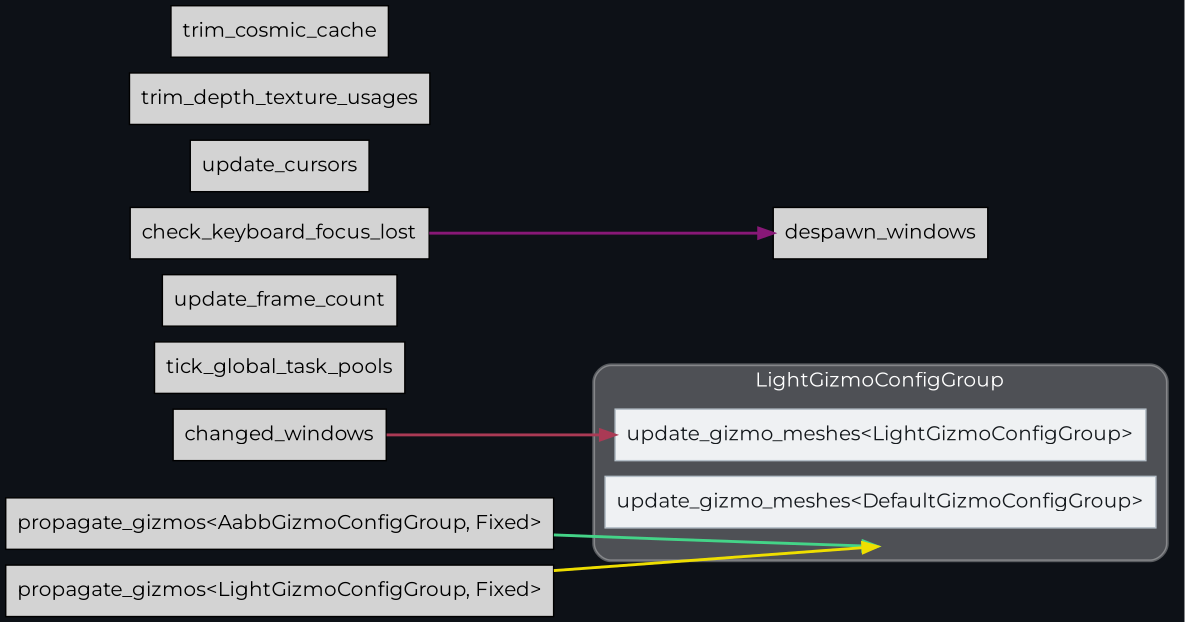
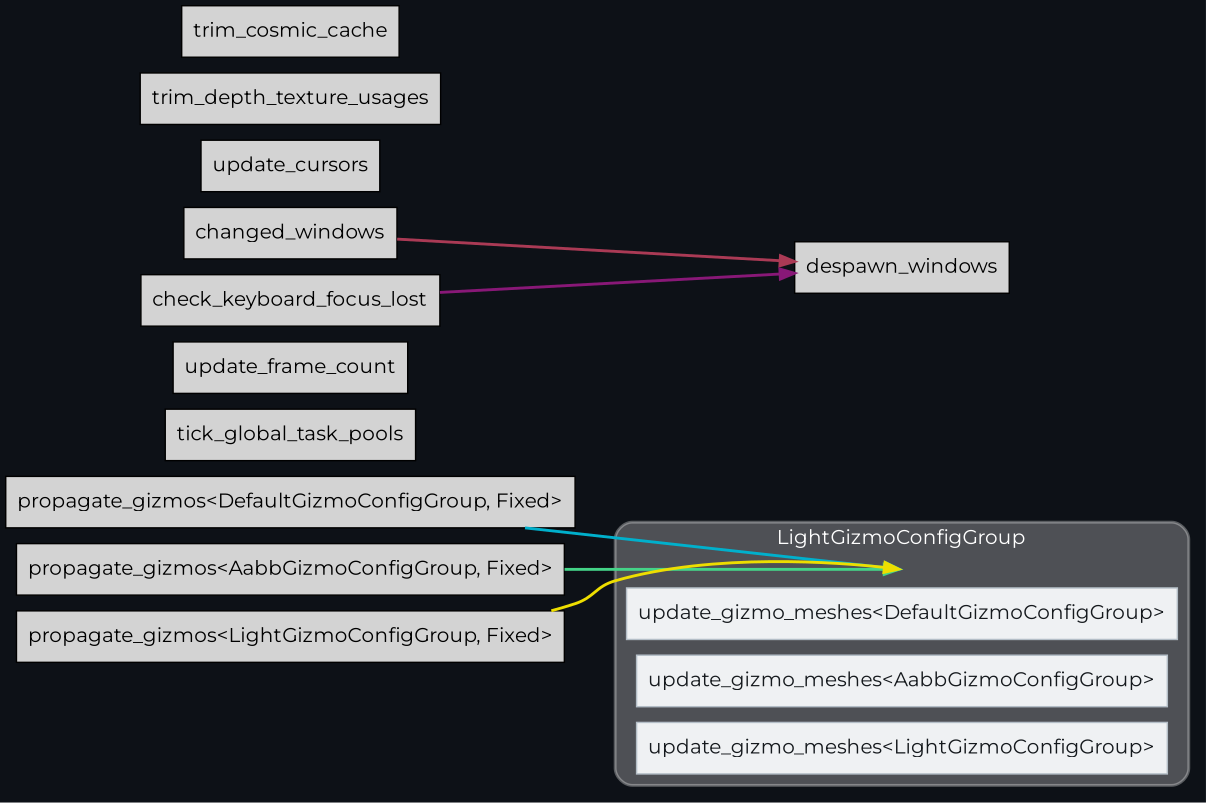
(493, 435) -> (588, 250)
none -> (290, 502)
none -> (902, 681)
